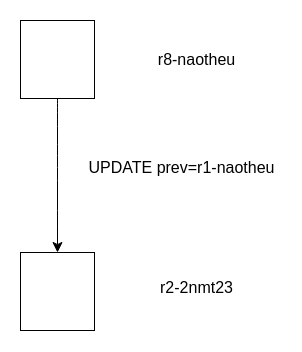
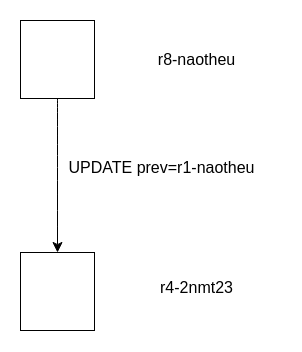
(182, 168) -> (162, 168)
(197, 288) -> (197, 288)
